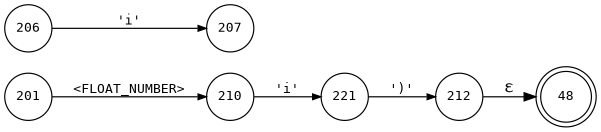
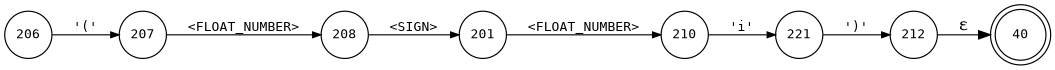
(129, 21) -> (86, 28)
none -> (345, 35)
(566, 97) -> (1021, 35)
